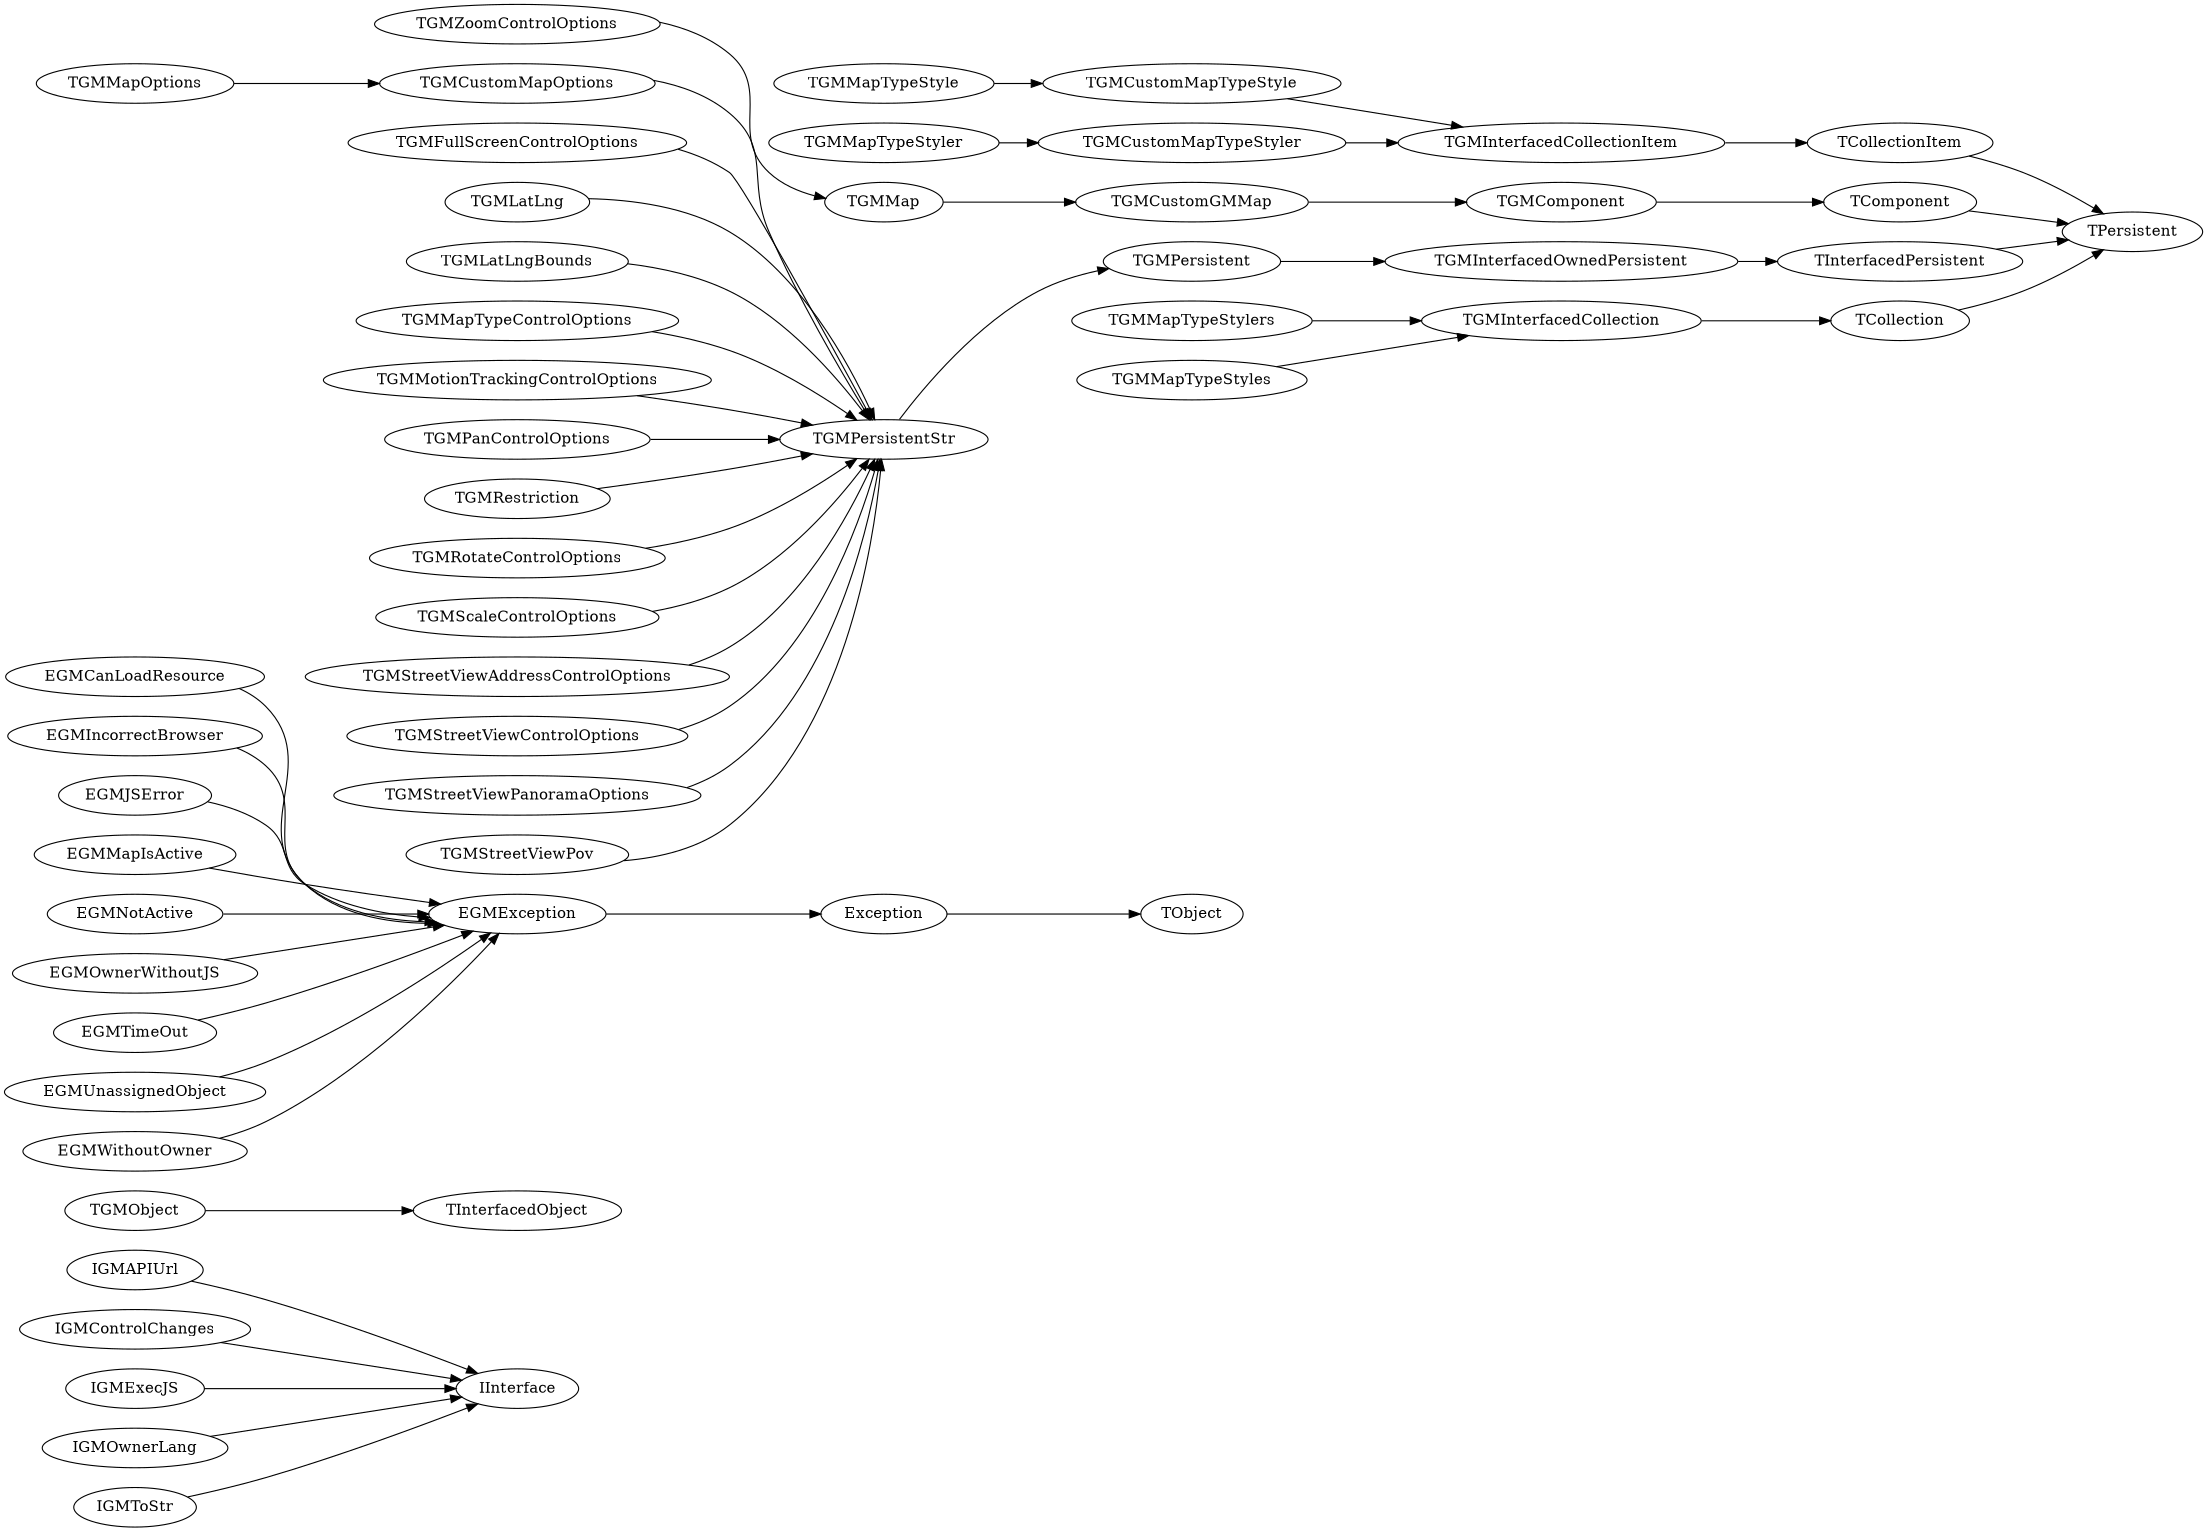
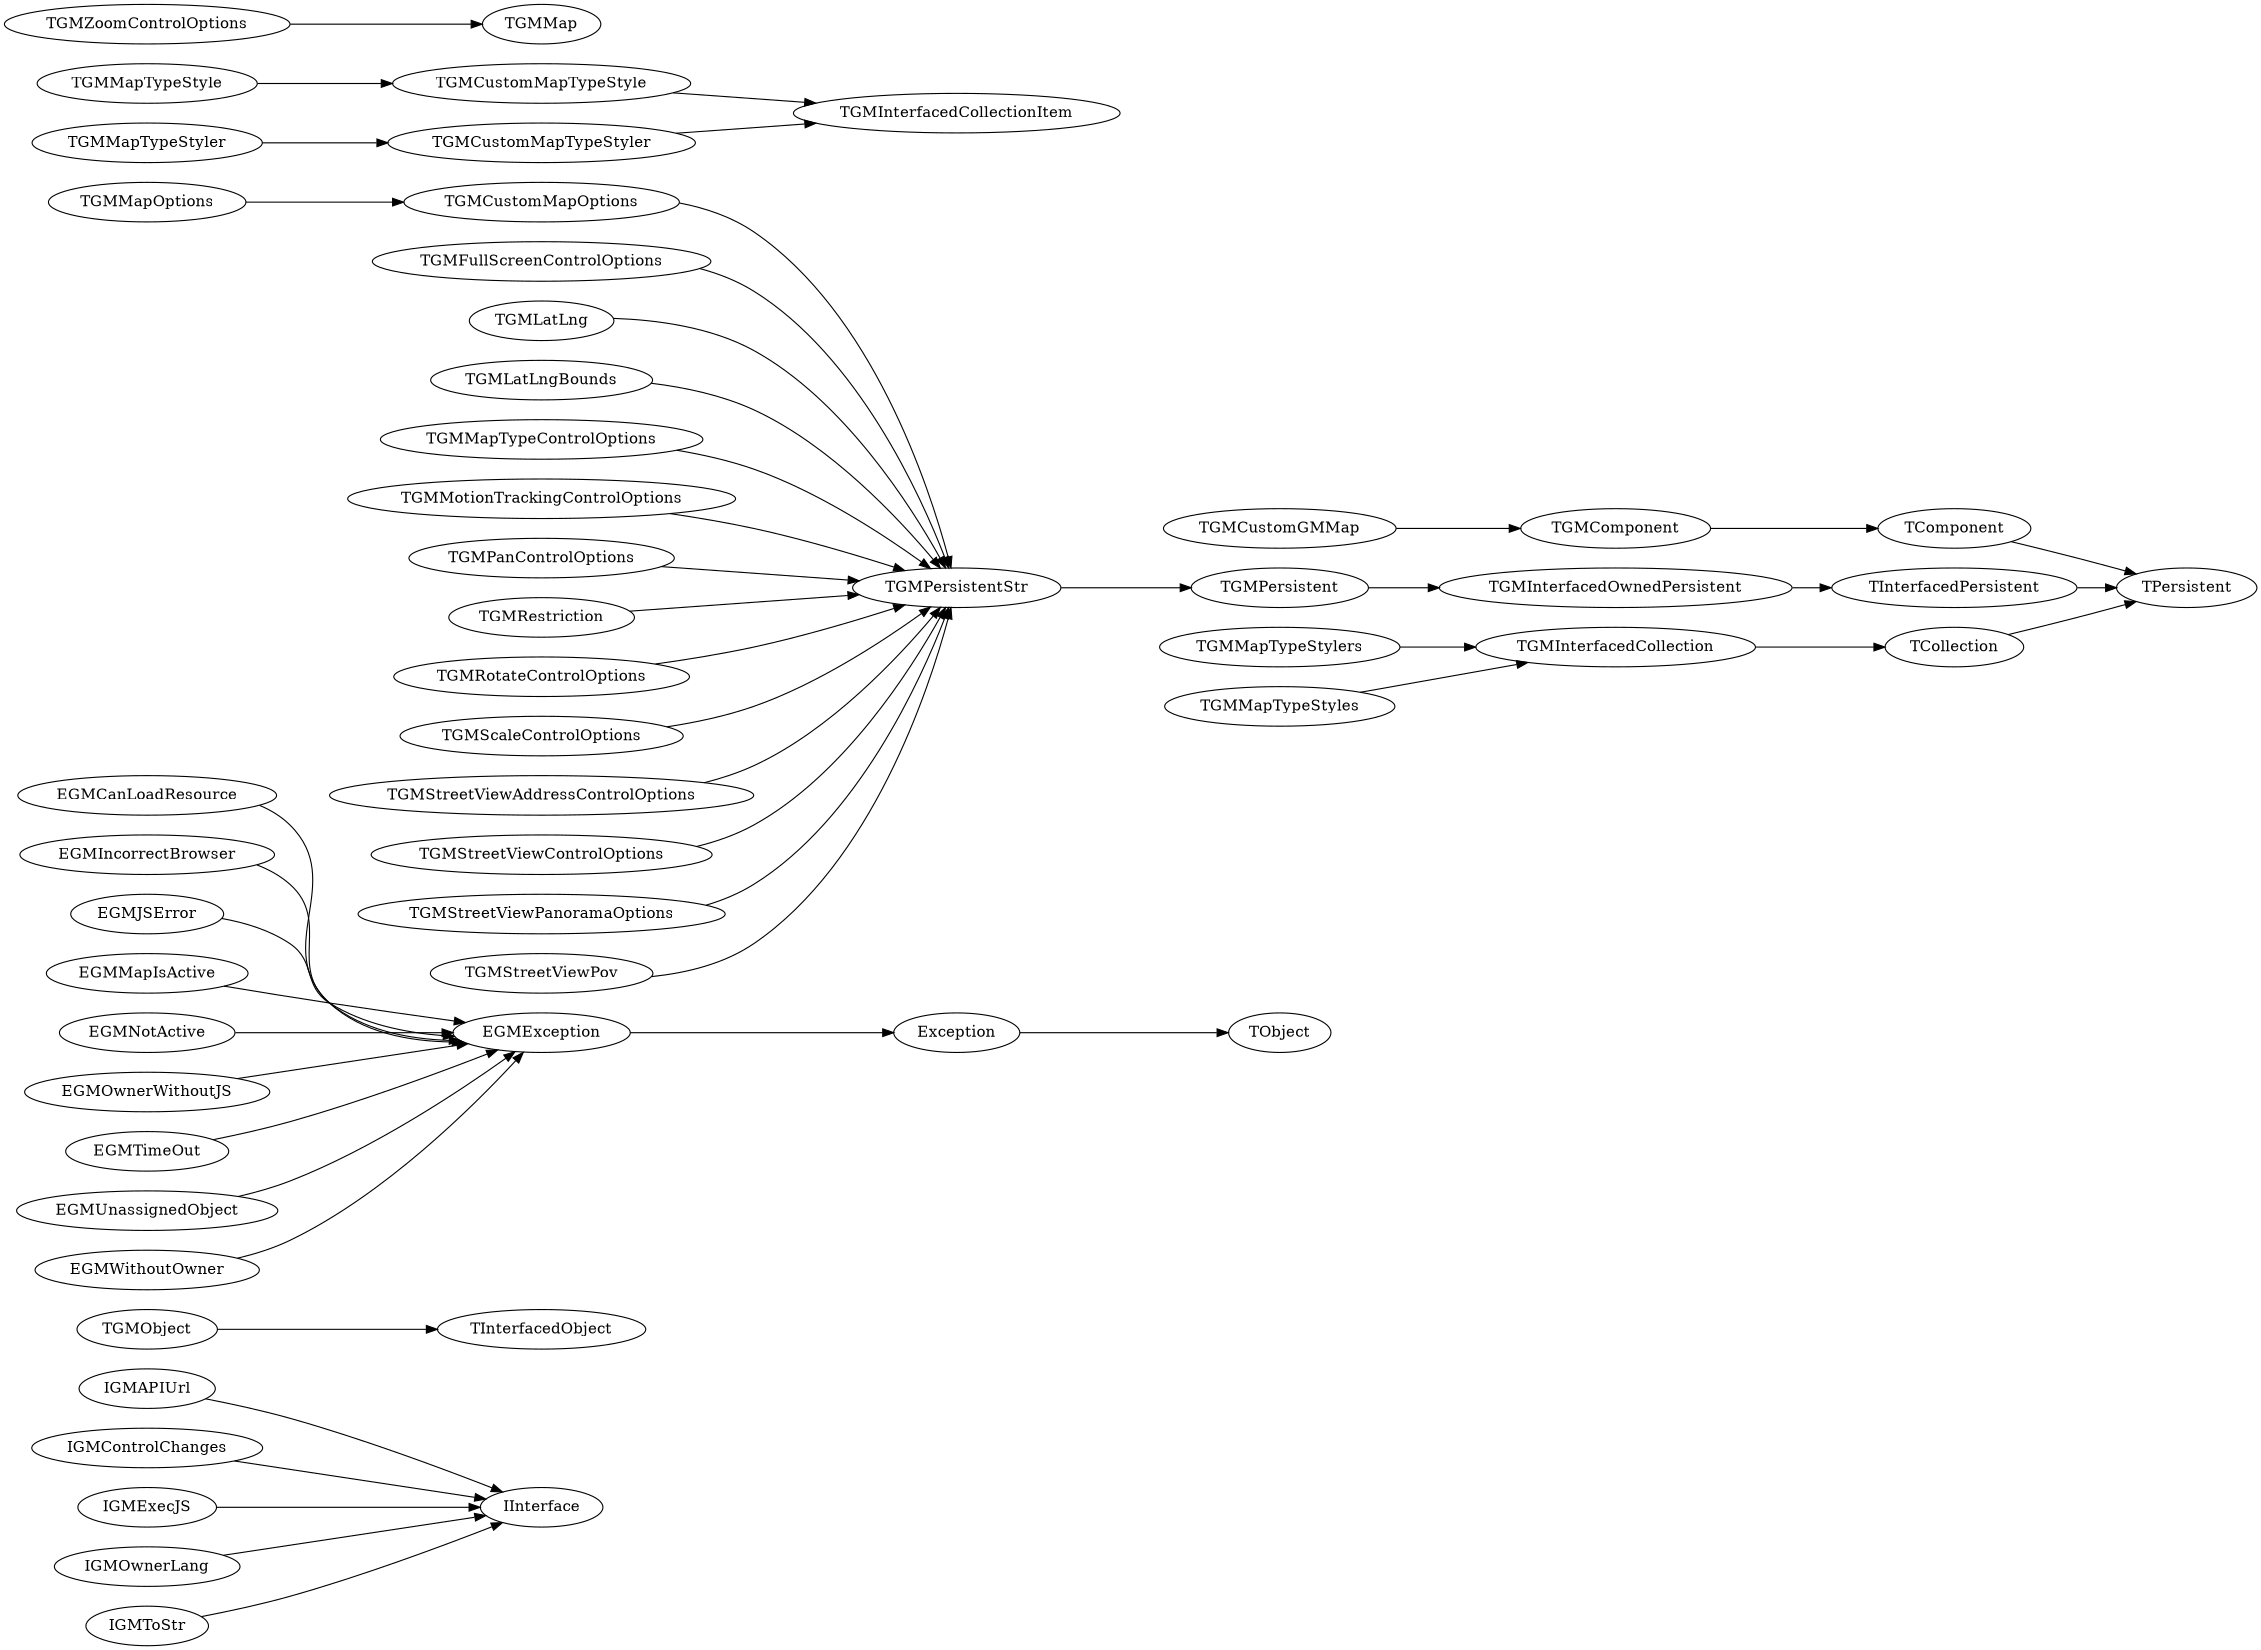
(1900, 143) -> none
(1004, 202) -> none
